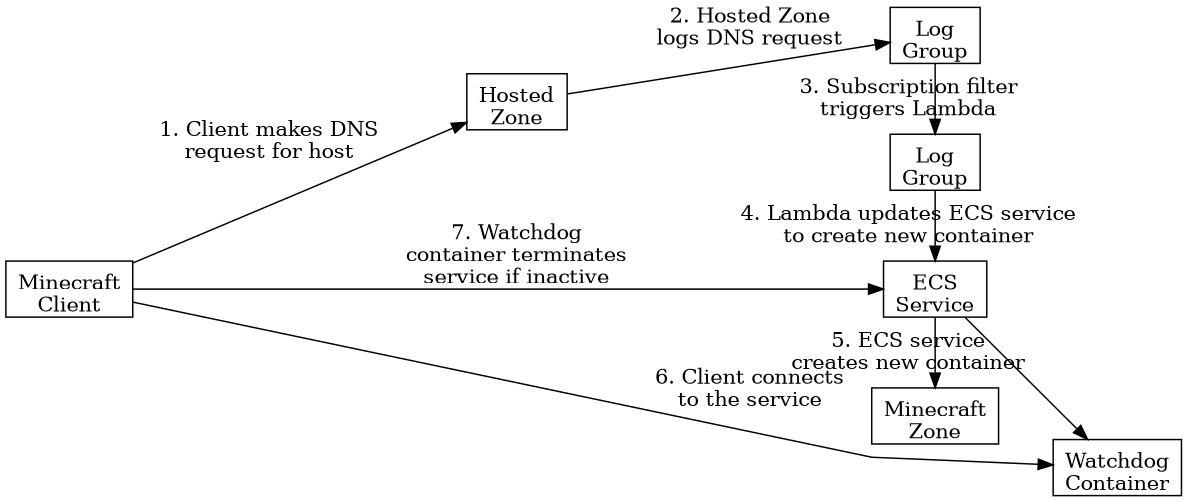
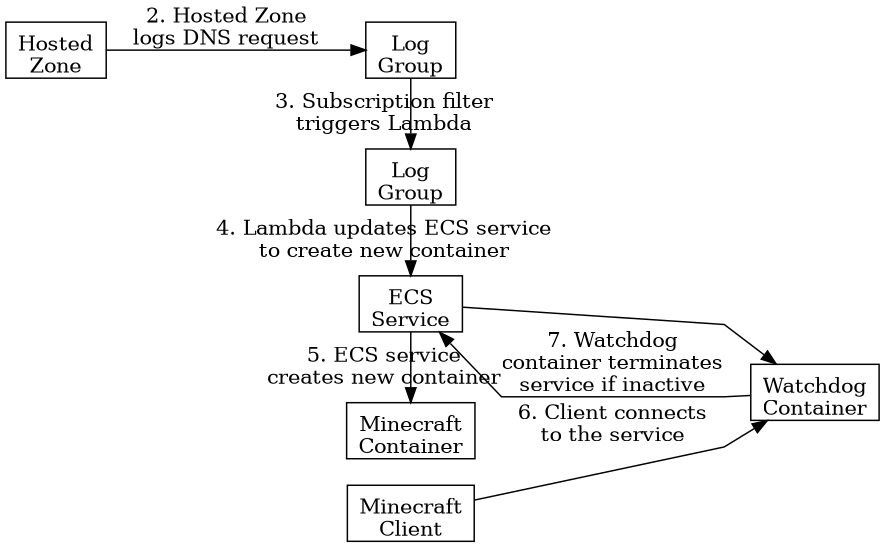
(293, 196) -> none
(501, 289) -> (589, 397)
(935, 416) -> (411, 431)
